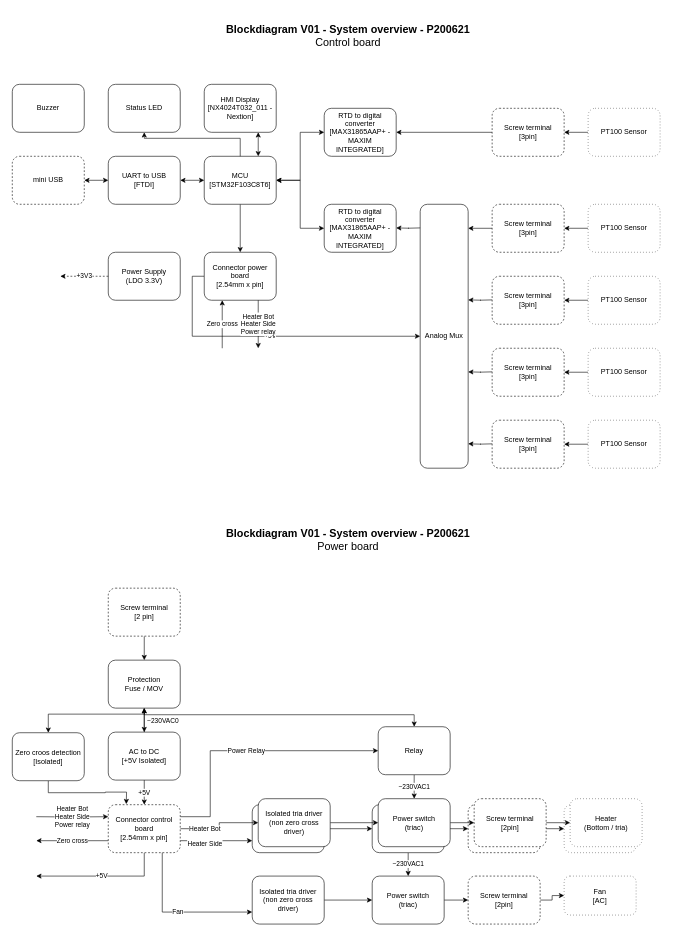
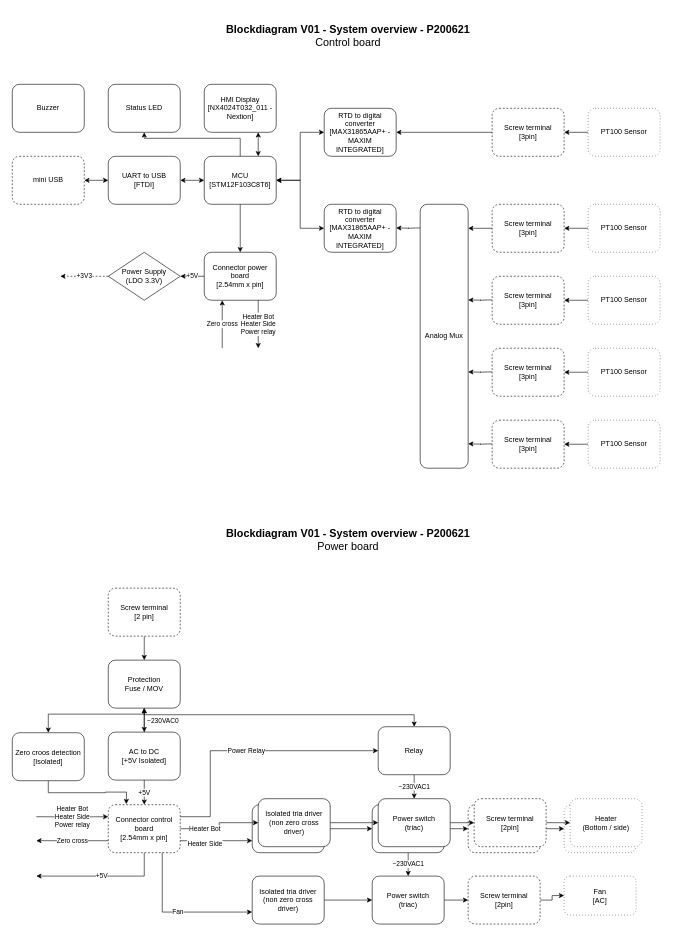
(240, 180) -> (240, 180)
(144, 276) -> (144, 276)
(194, 276) -> (192, 276)
(606, 823) -> (606, 823)
